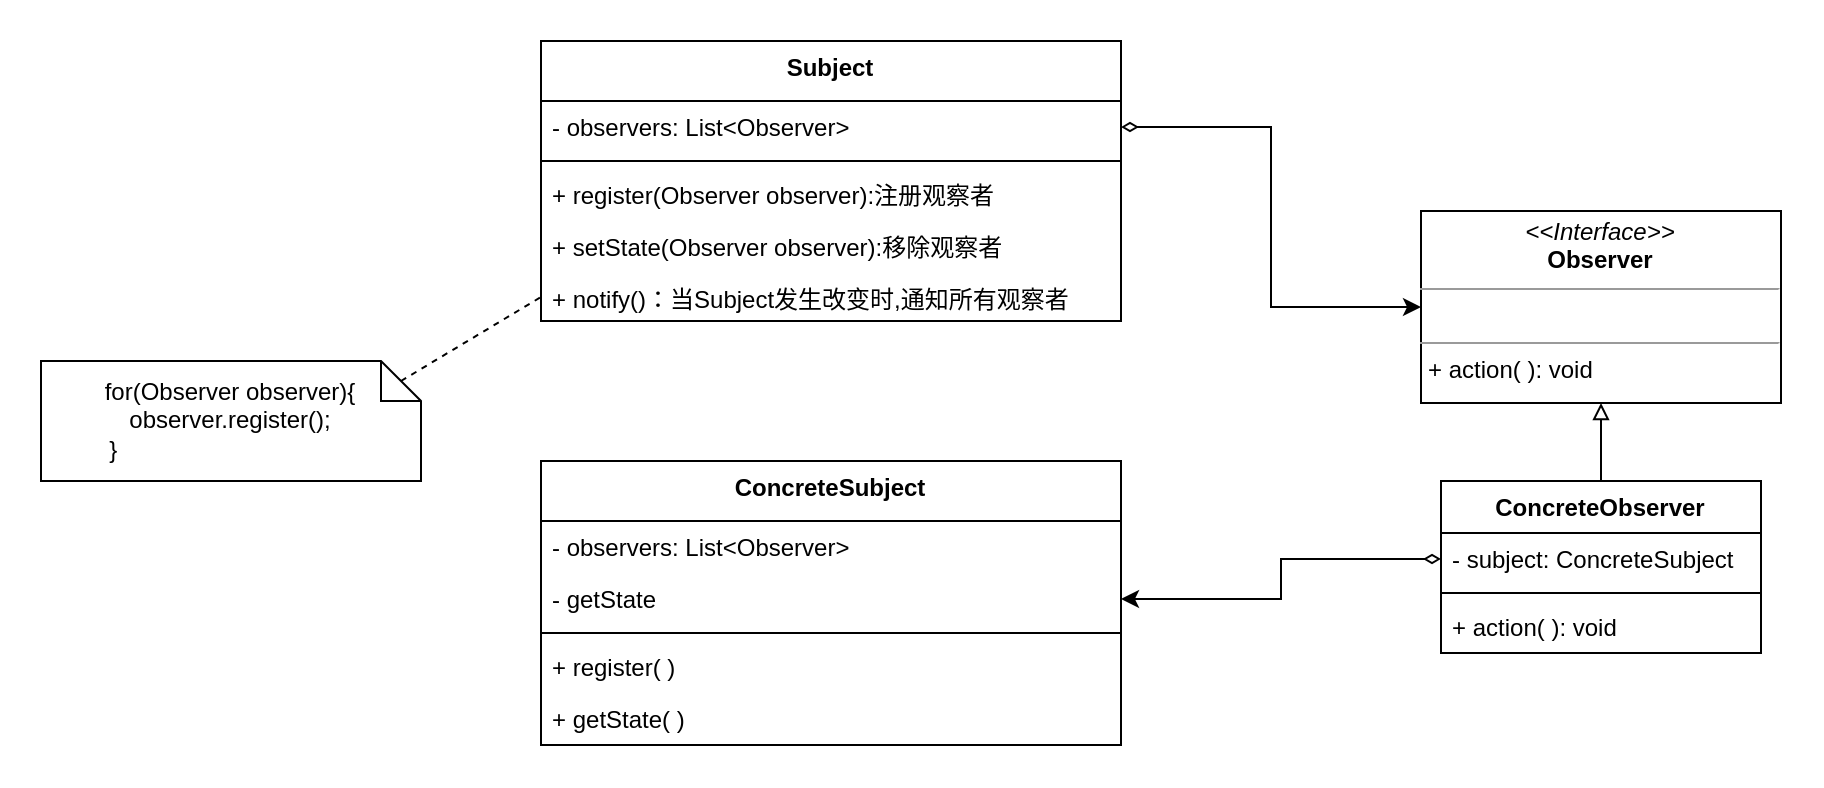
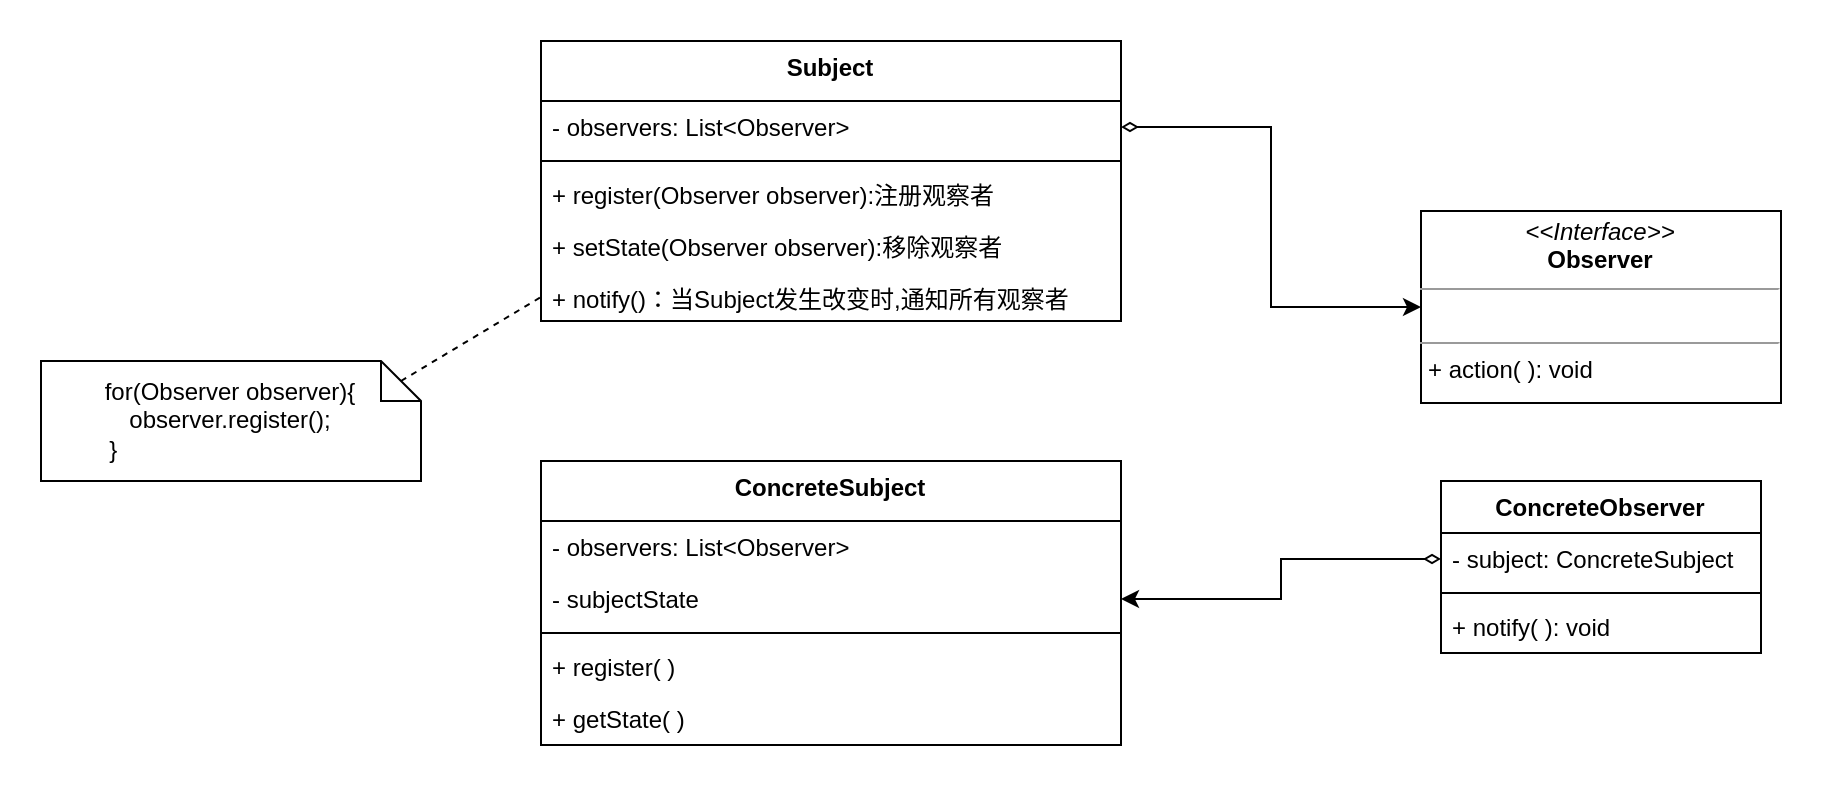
(1601, 451) -> none
(616, 600) -> (643, 600)
(1548, 628) -> (1548, 628)
